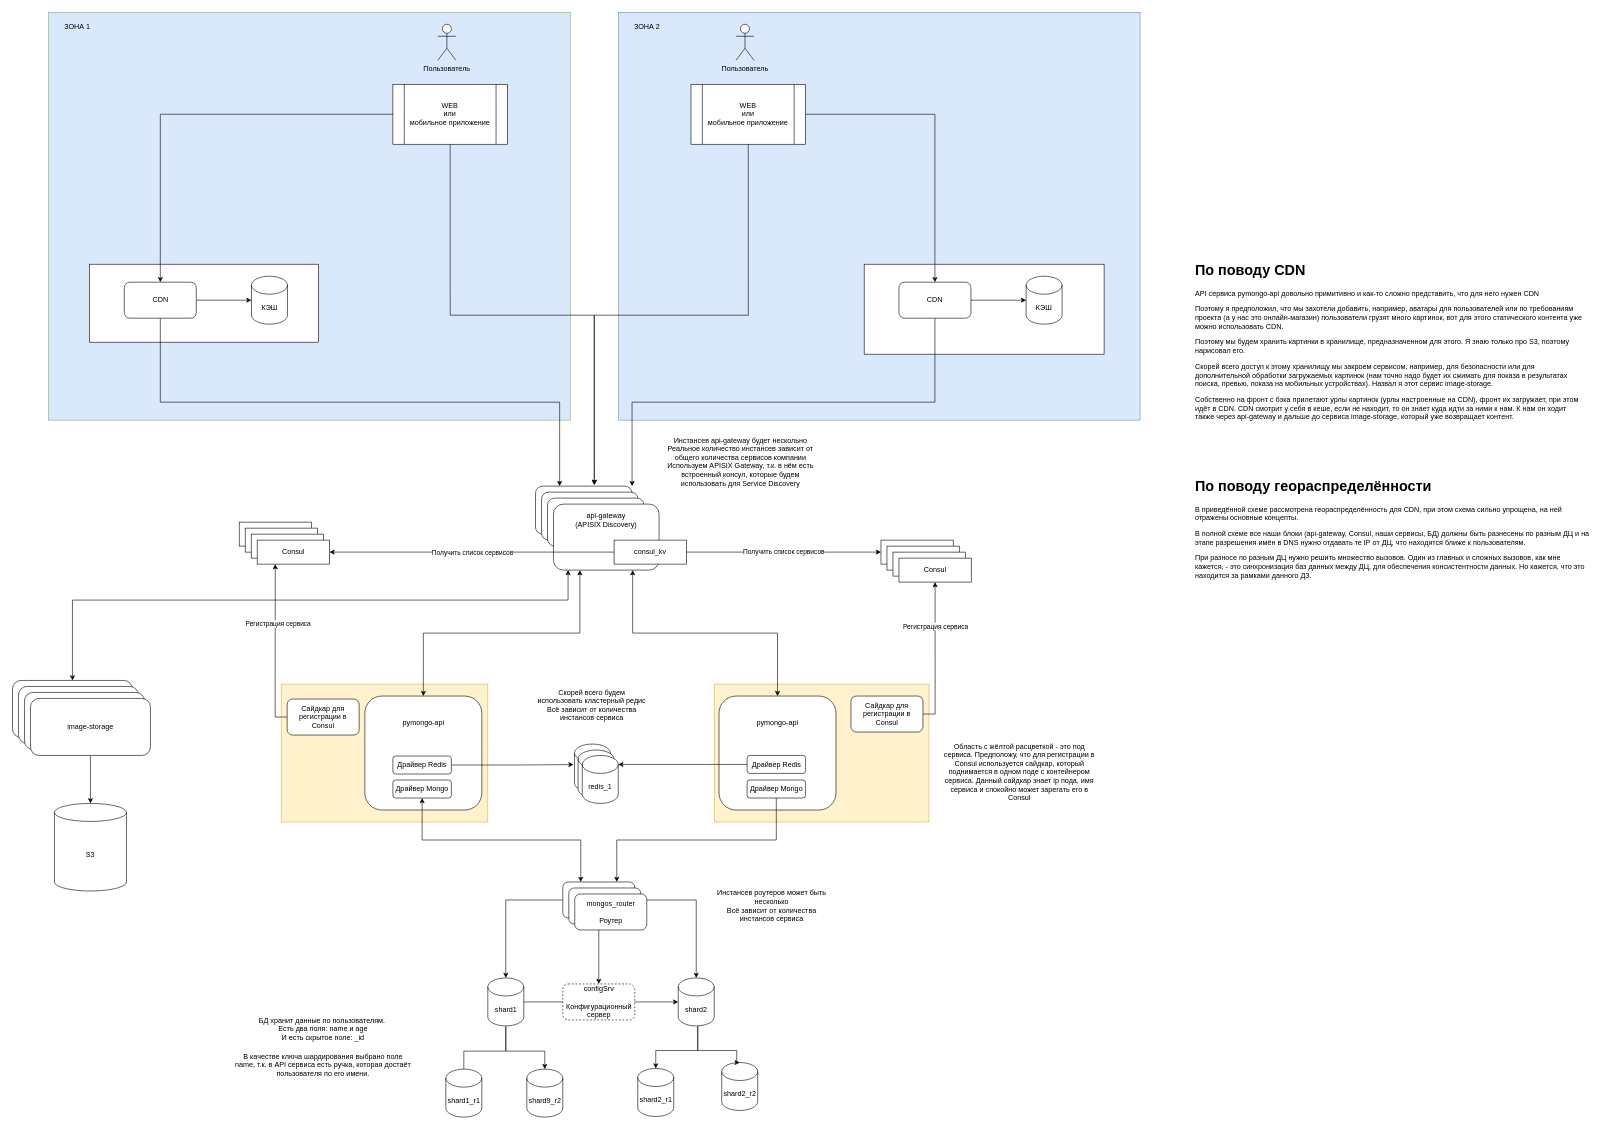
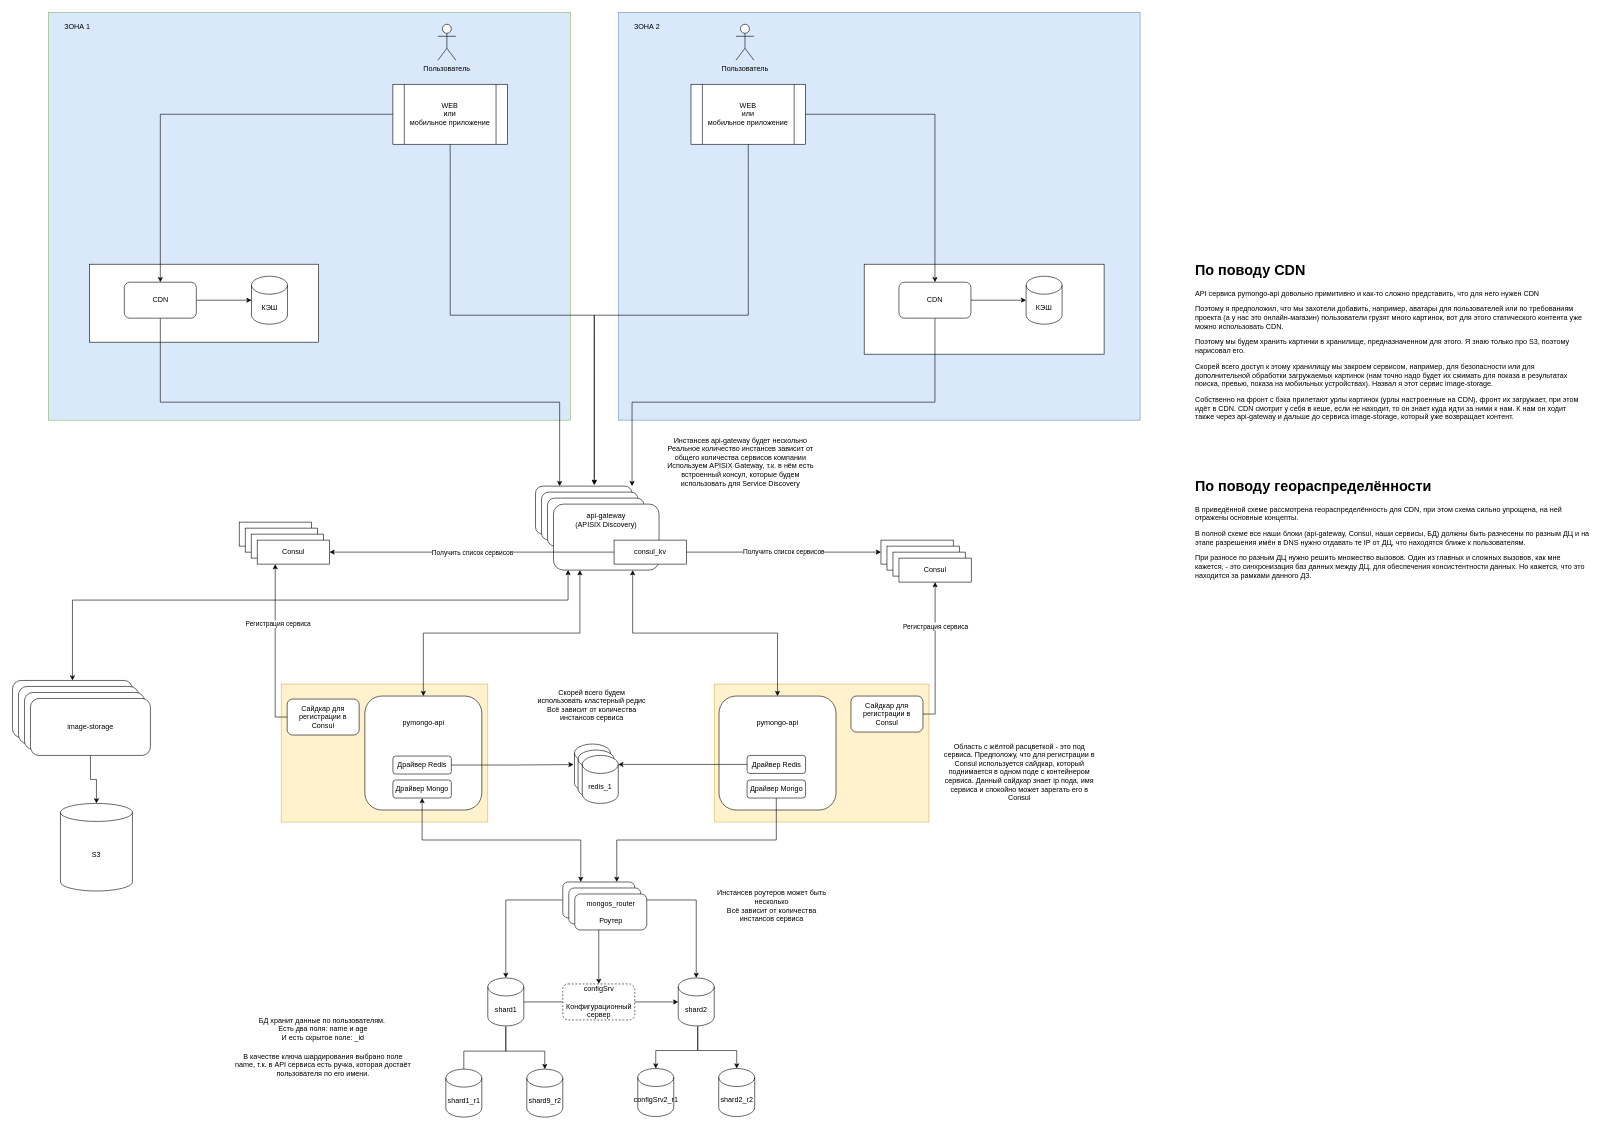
(90, 848) -> (96, 848)
(740, 1087) -> (737, 1093)
(656, 1101) -> (656, 1101)
